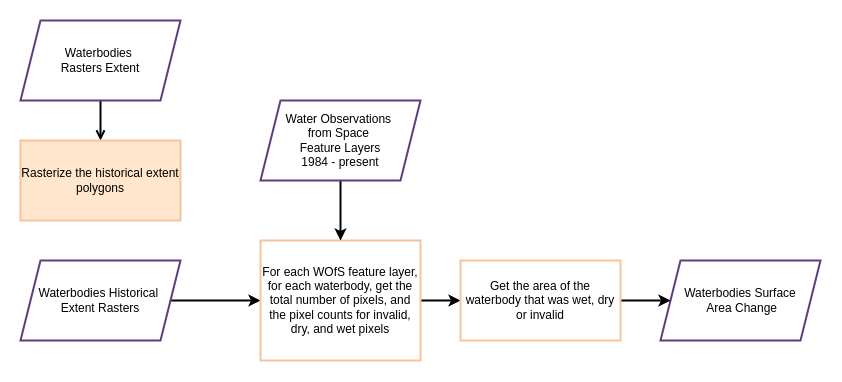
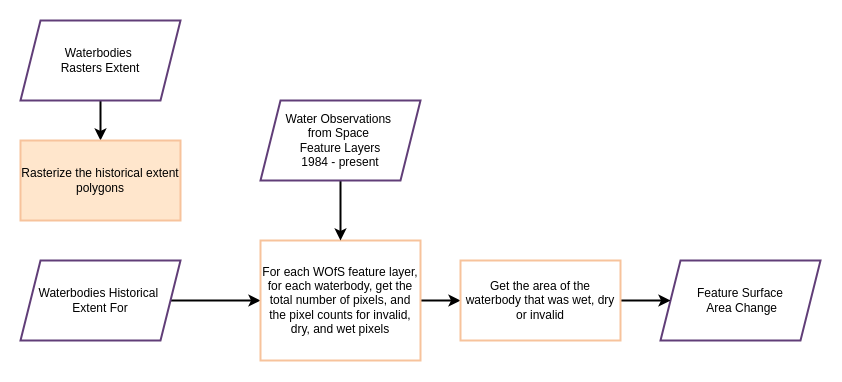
(101, 131) -> (101, 130)
(101, 301) -> (101, 301)
(741, 301) -> (741, 301)
